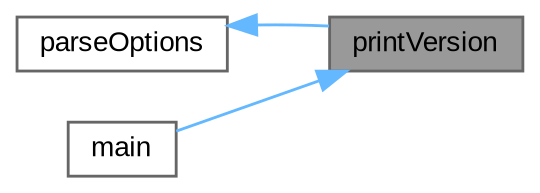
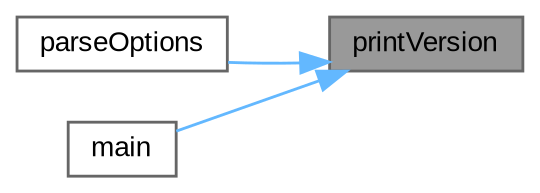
(293, 25) -> (264, 63)
